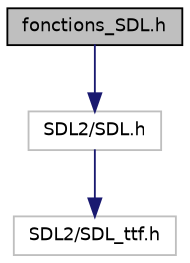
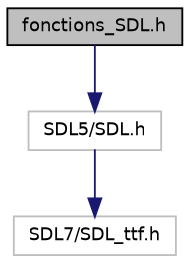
(95, 131) -> (95, 131)
(95, 236) -> (95, 236)
